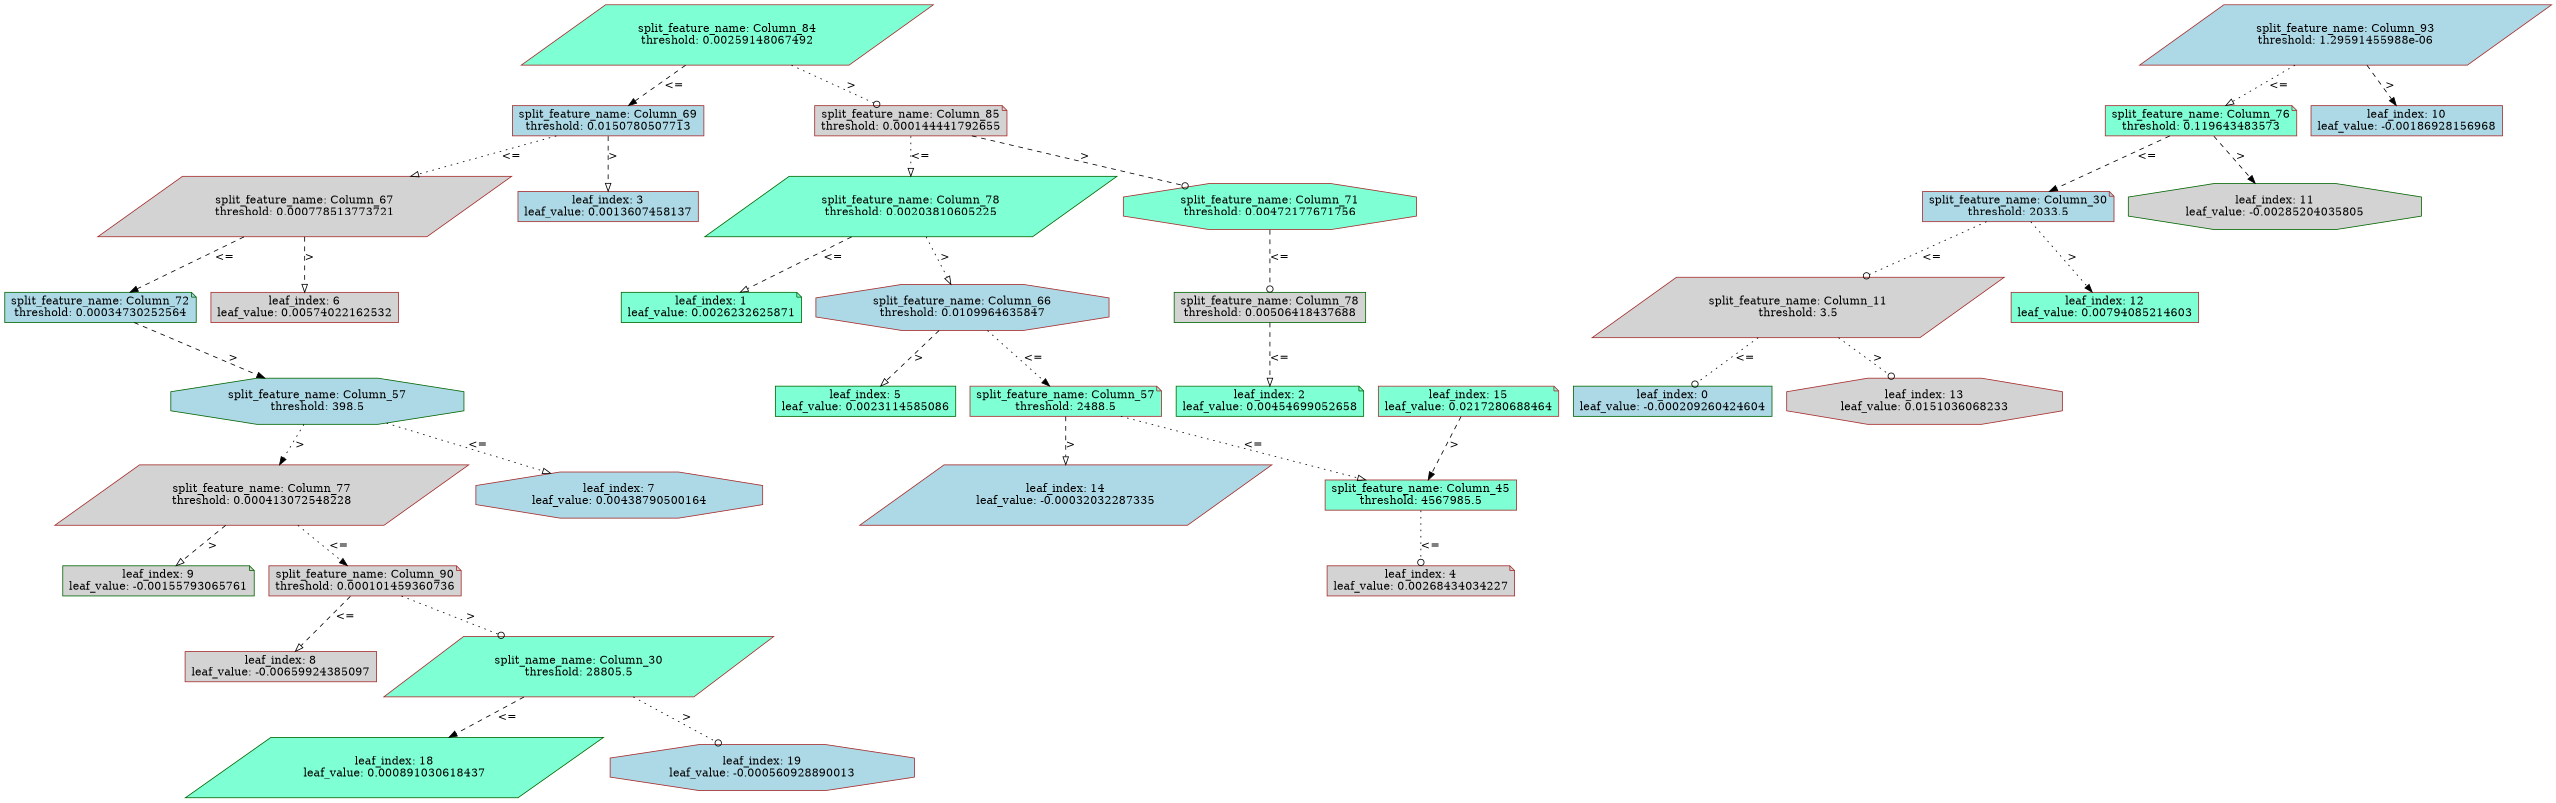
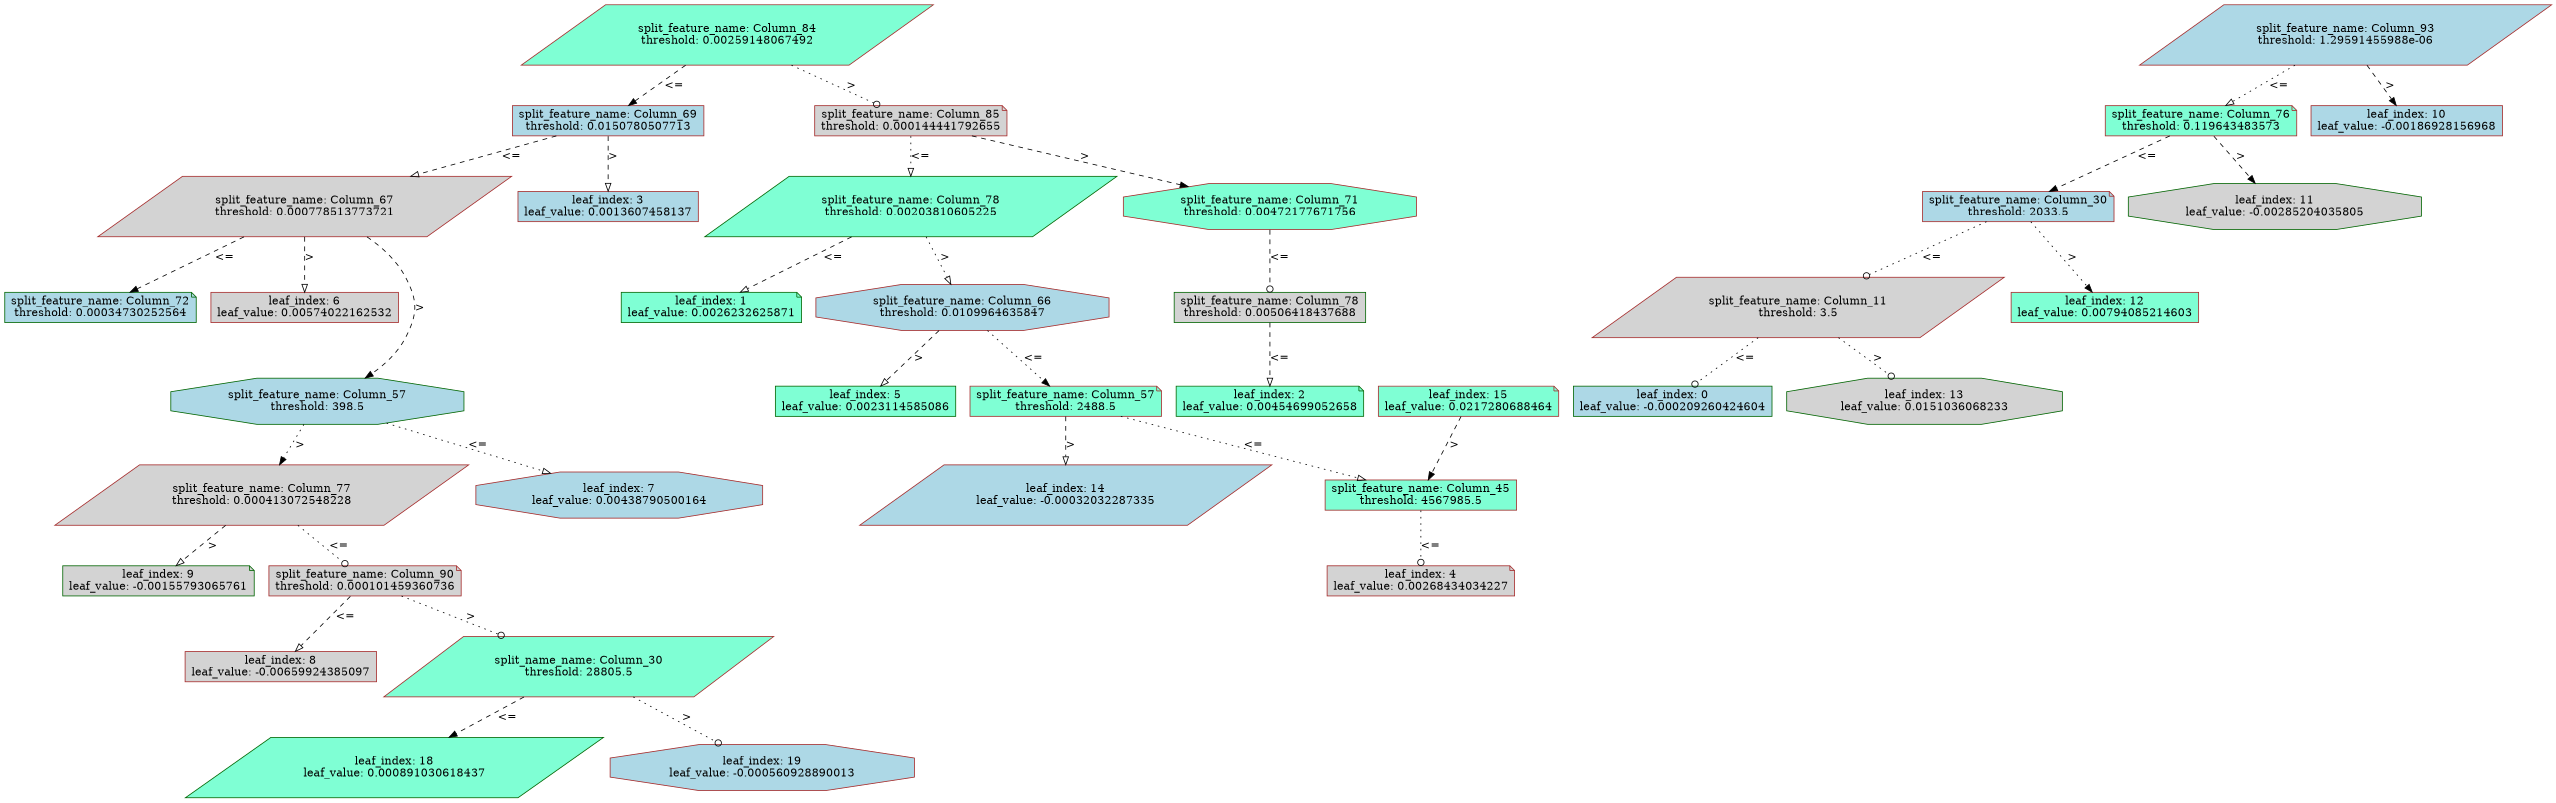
(487, 155) -> (487, 155)
(1077, 161) -> (1077, 161)
(196, 349) -> (415, 304)
(1925, 401) -> (1925, 401)
(320, 543) -> (320, 543)
